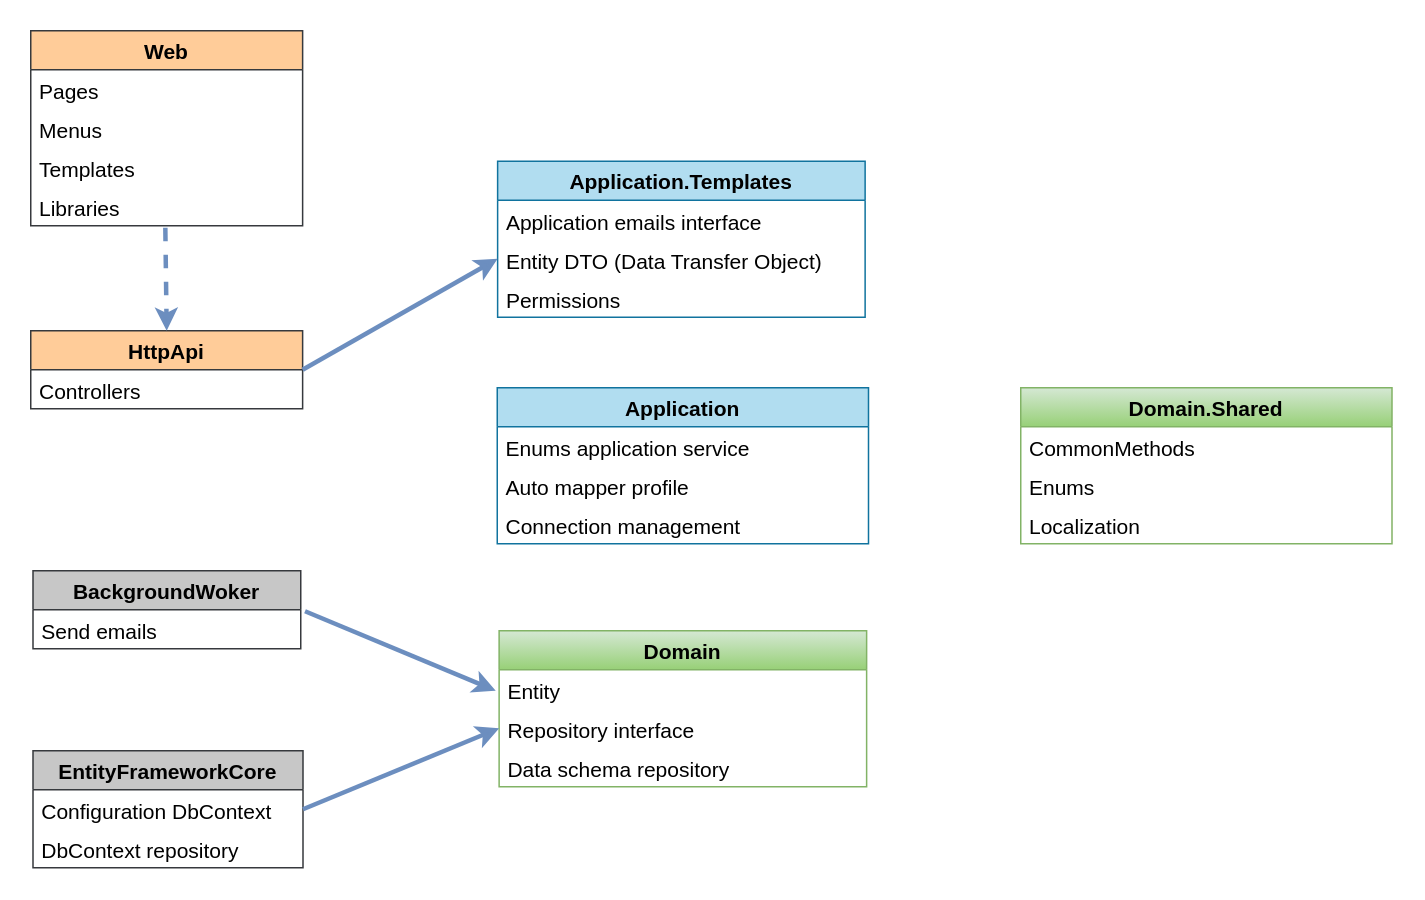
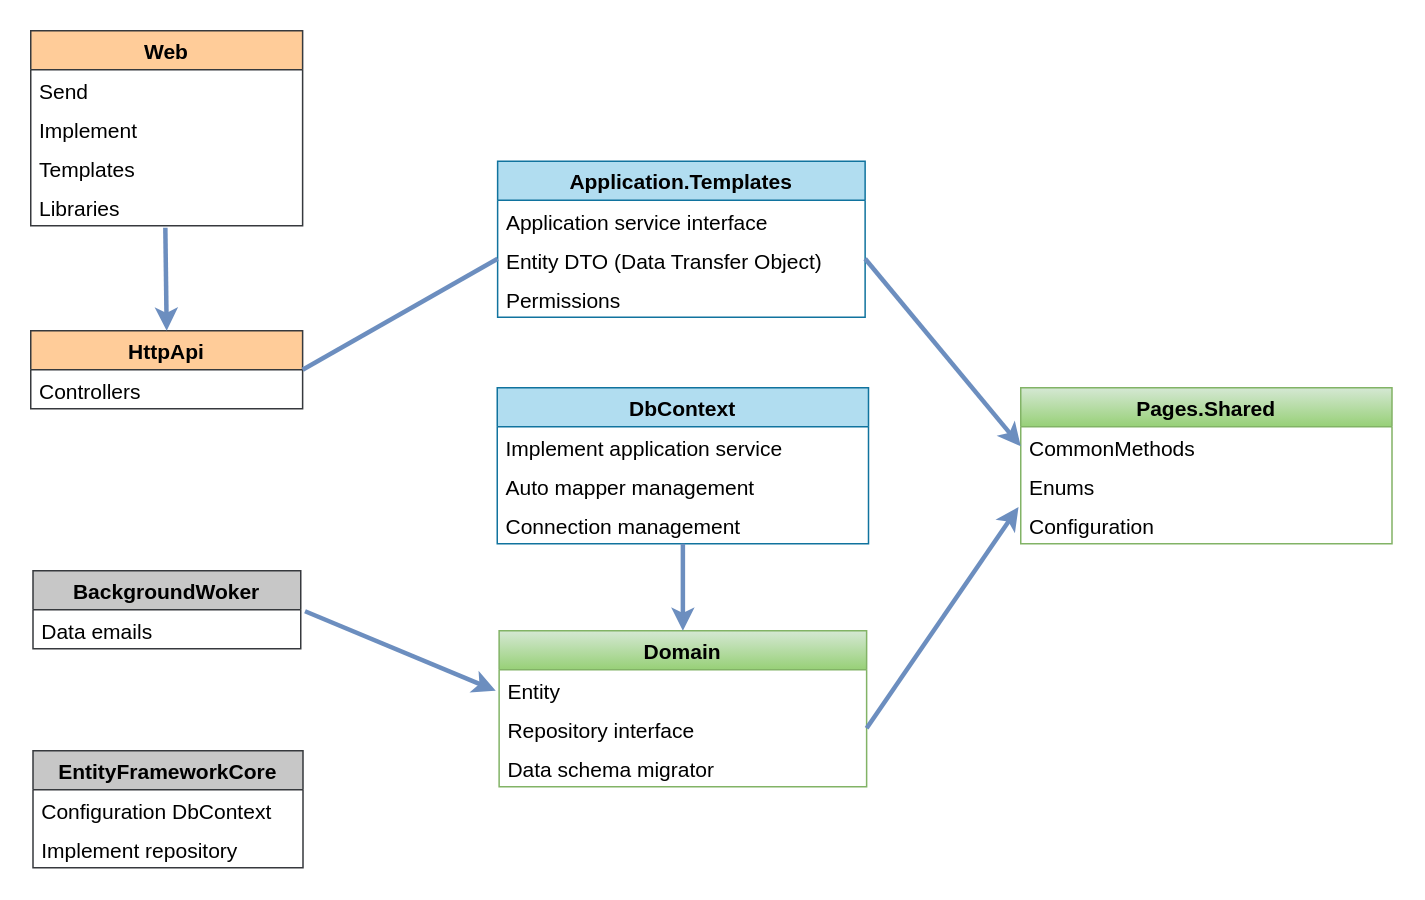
(68, 92) -> (63, 92)
(68, 131) -> (89, 131)
(649, 223) -> (657, 223)
(166, 247) -> (166, 247)
(482, 268) -> (487, 265)
none -> (939, 347)
(682, 409) -> (682, 409)
(1206, 409) -> (1206, 409)
(636, 449) -> (657, 449)
(606, 488) -> (629, 488)
(1091, 527) -> (1100, 527)
none -> (683, 580)
none -> (939, 624)
(98, 632) -> (98, 632)
(629, 770) -> (617, 770)
(395, 771) -> none
(153, 851) -> (151, 851)
